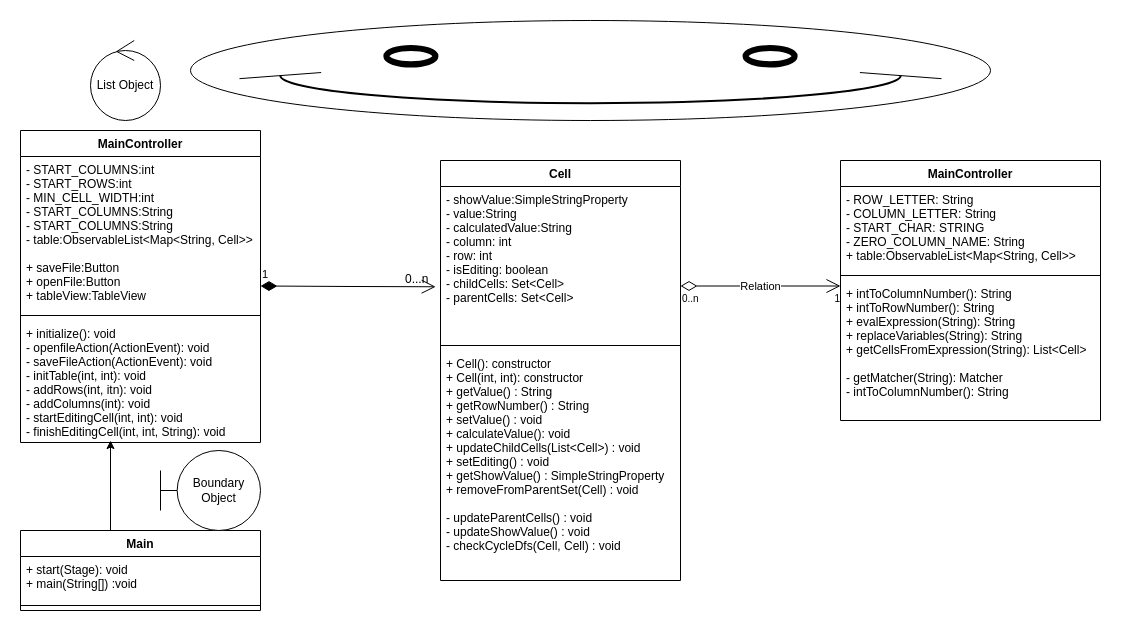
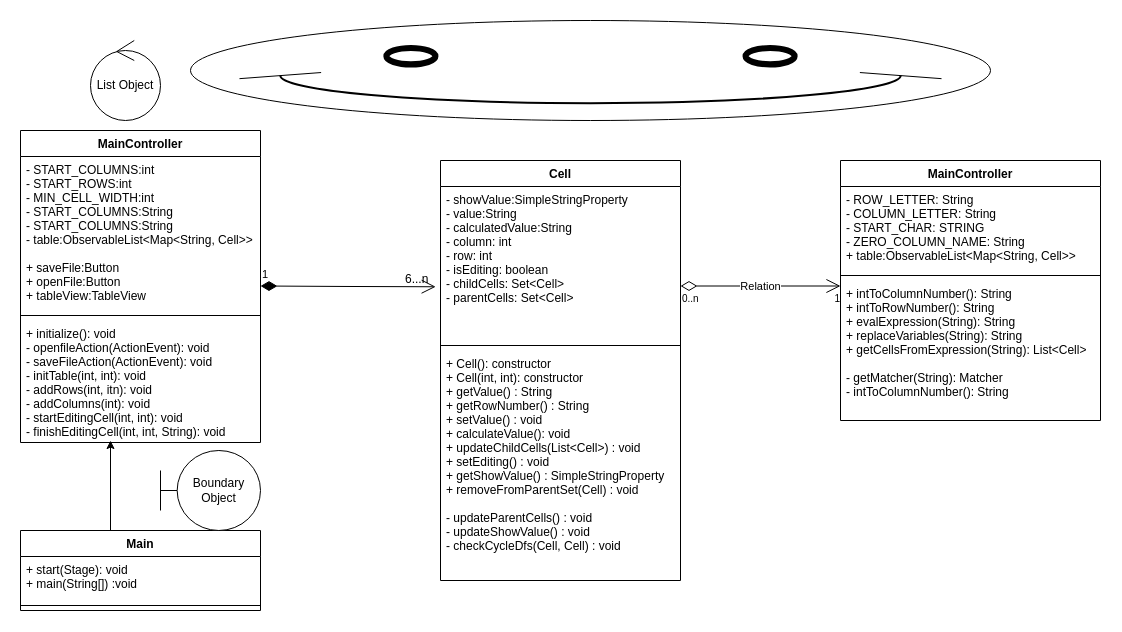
(418, 280) -> (418, 280)
